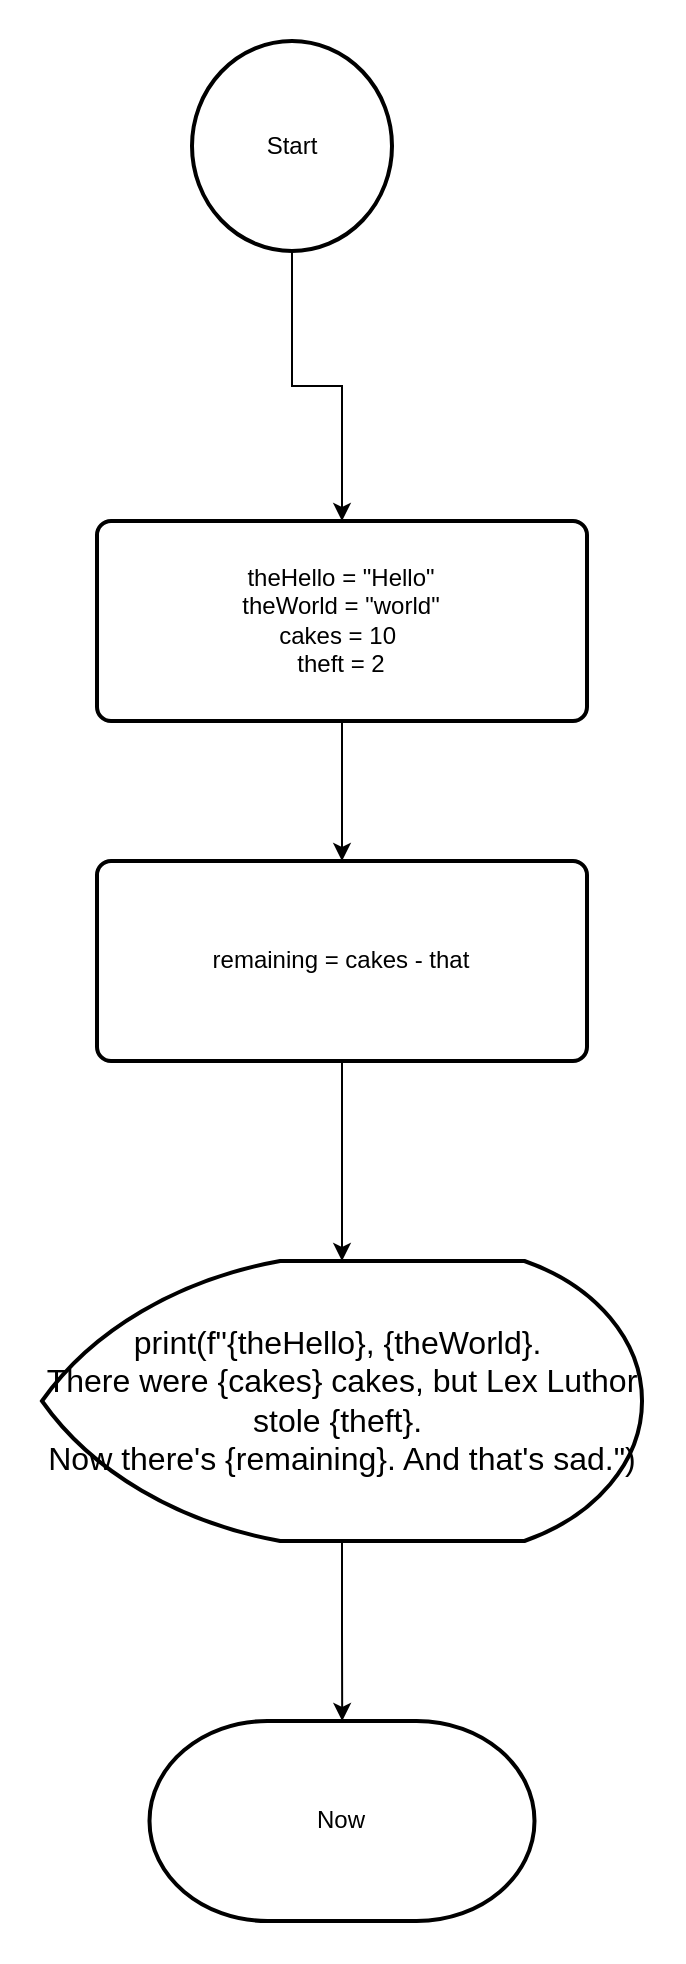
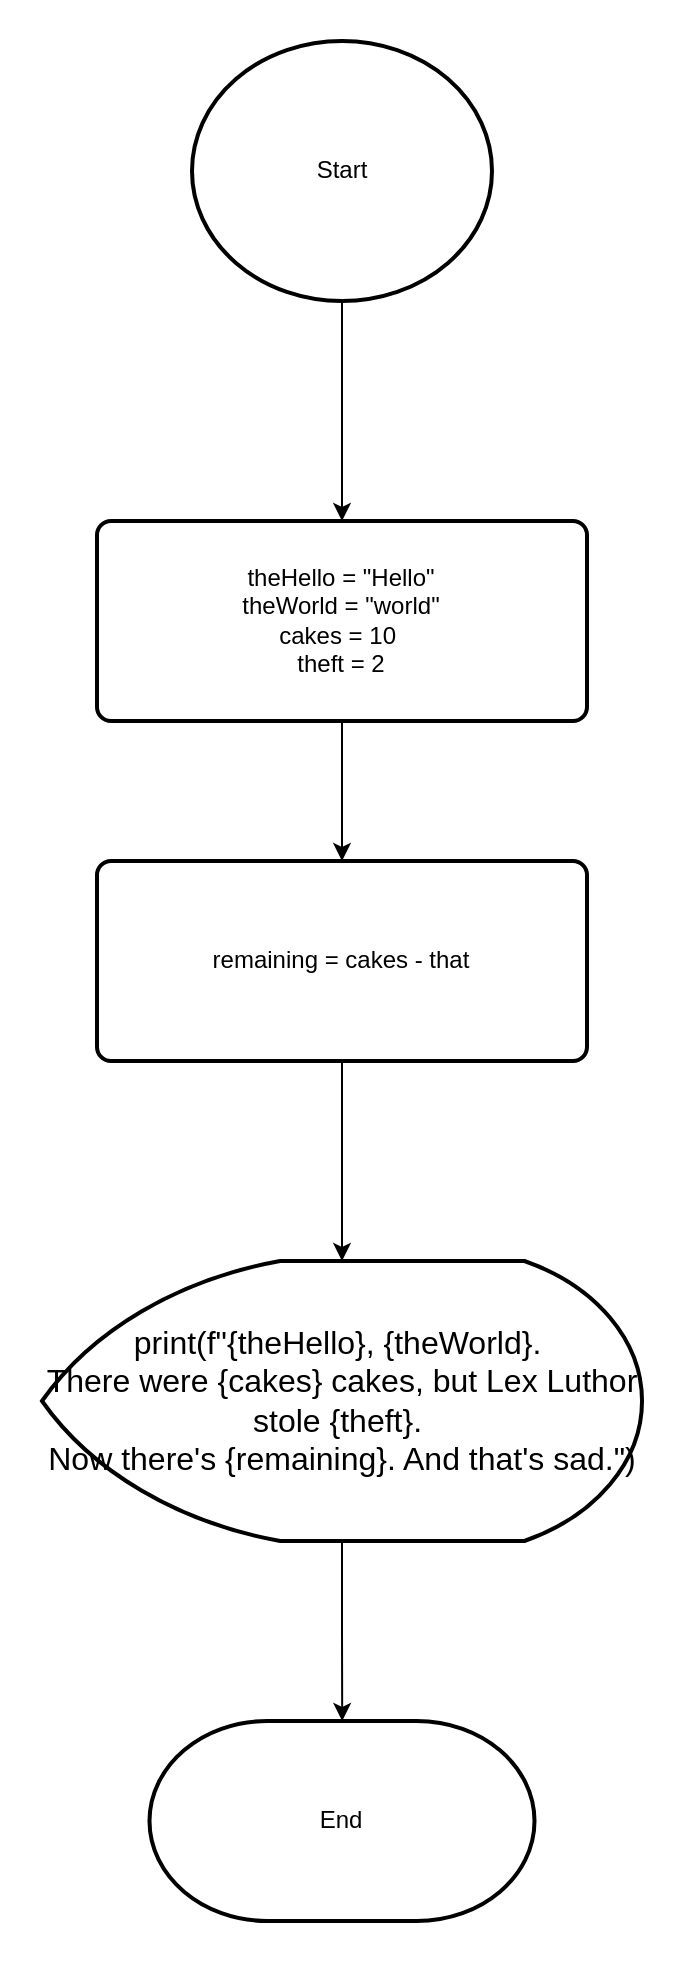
(292, 146) -> (342, 171)
(342, 1821) -> (342, 1821)
